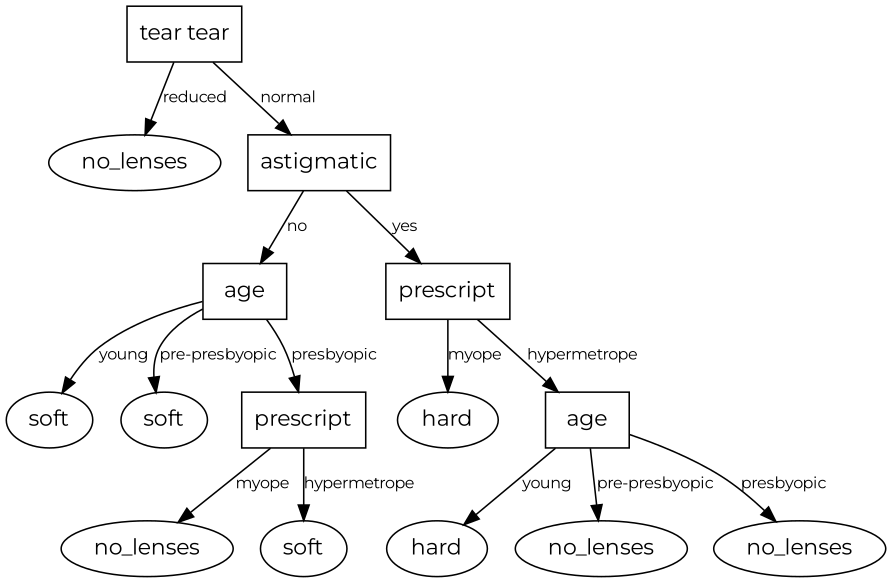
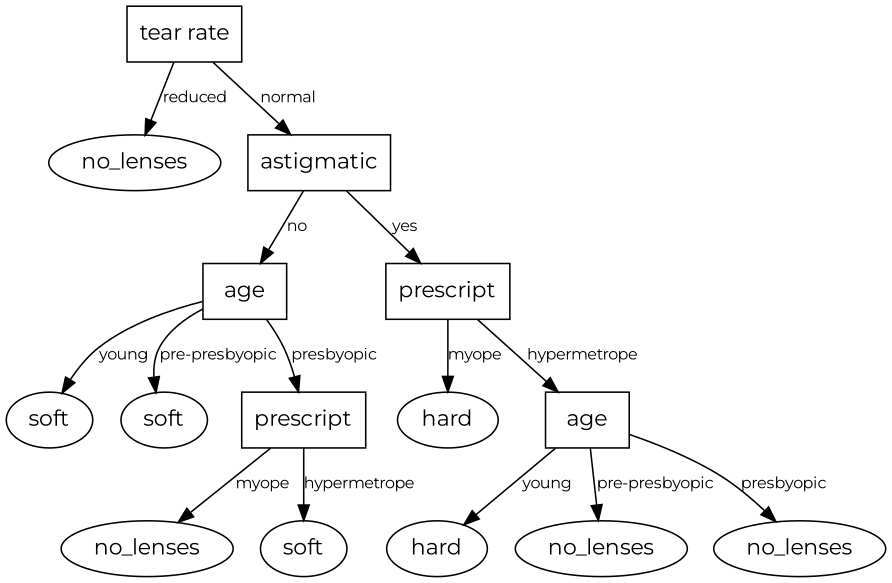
(184, 34) -> (184, 34)
